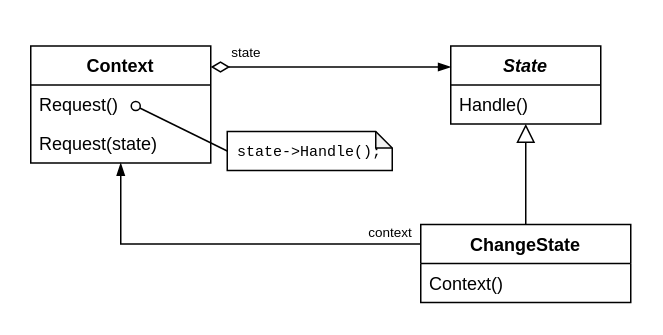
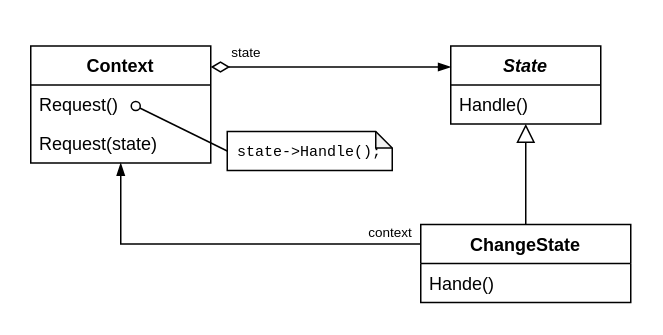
(475, 285) -> (465, 285)
